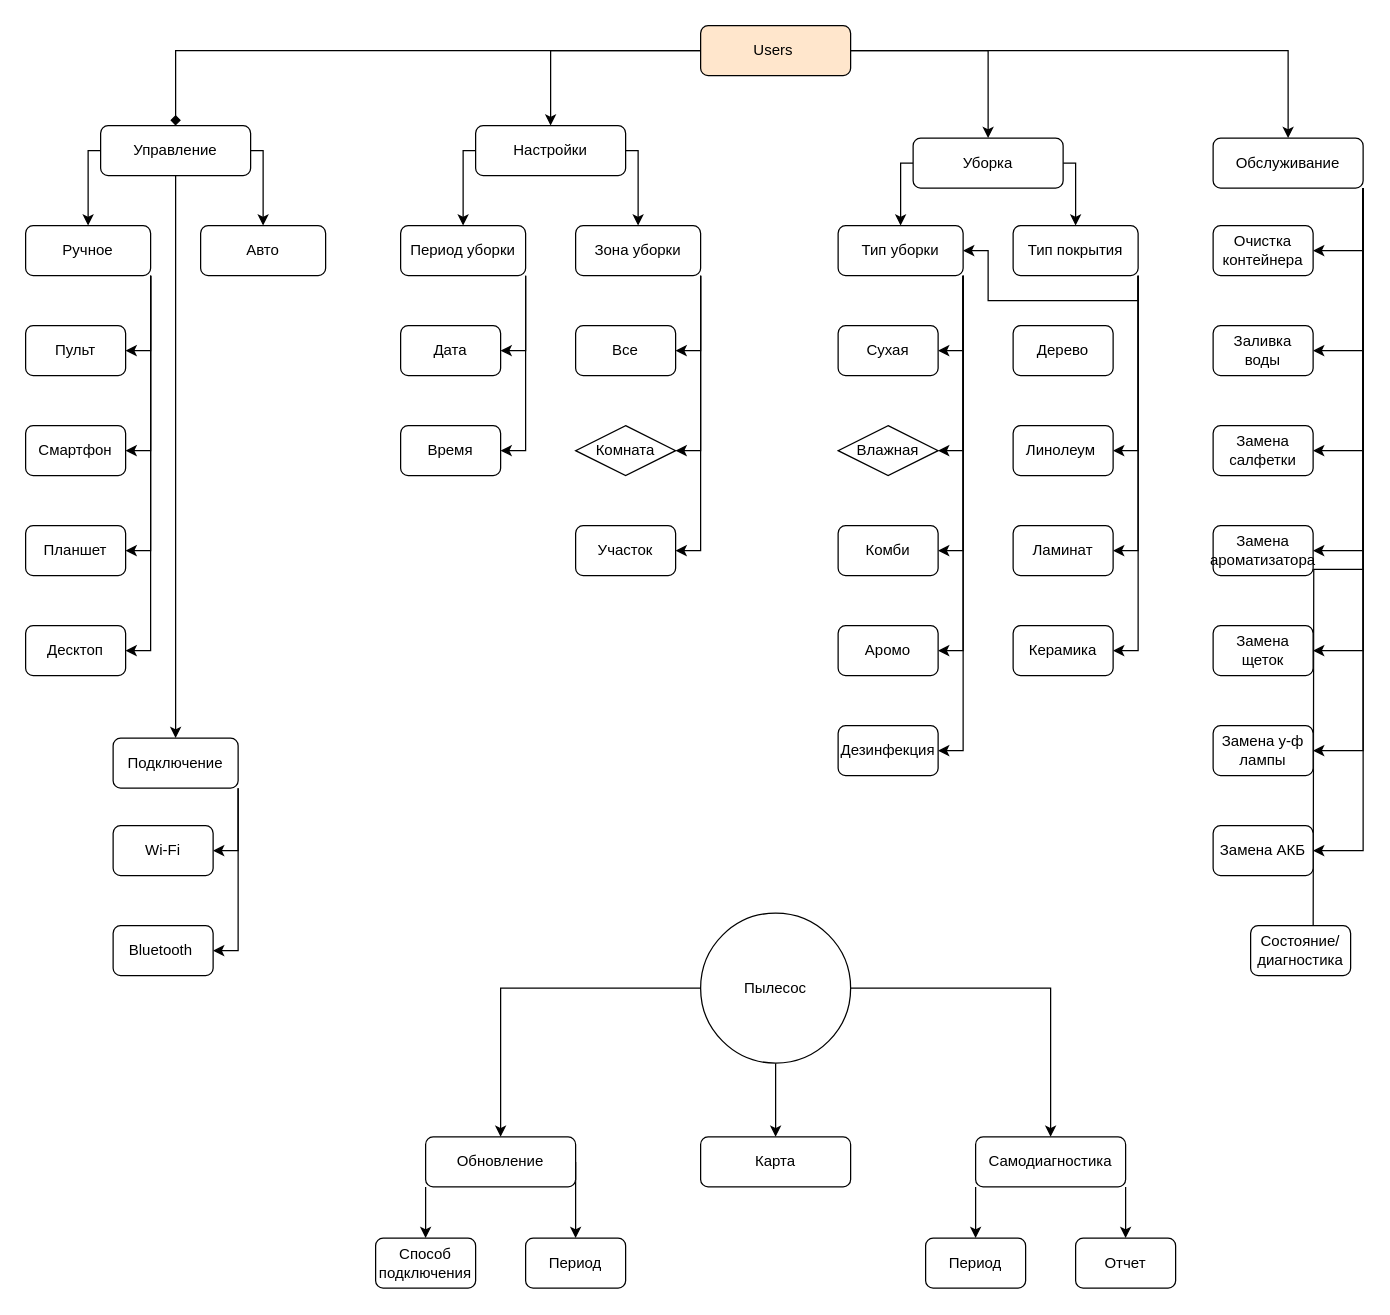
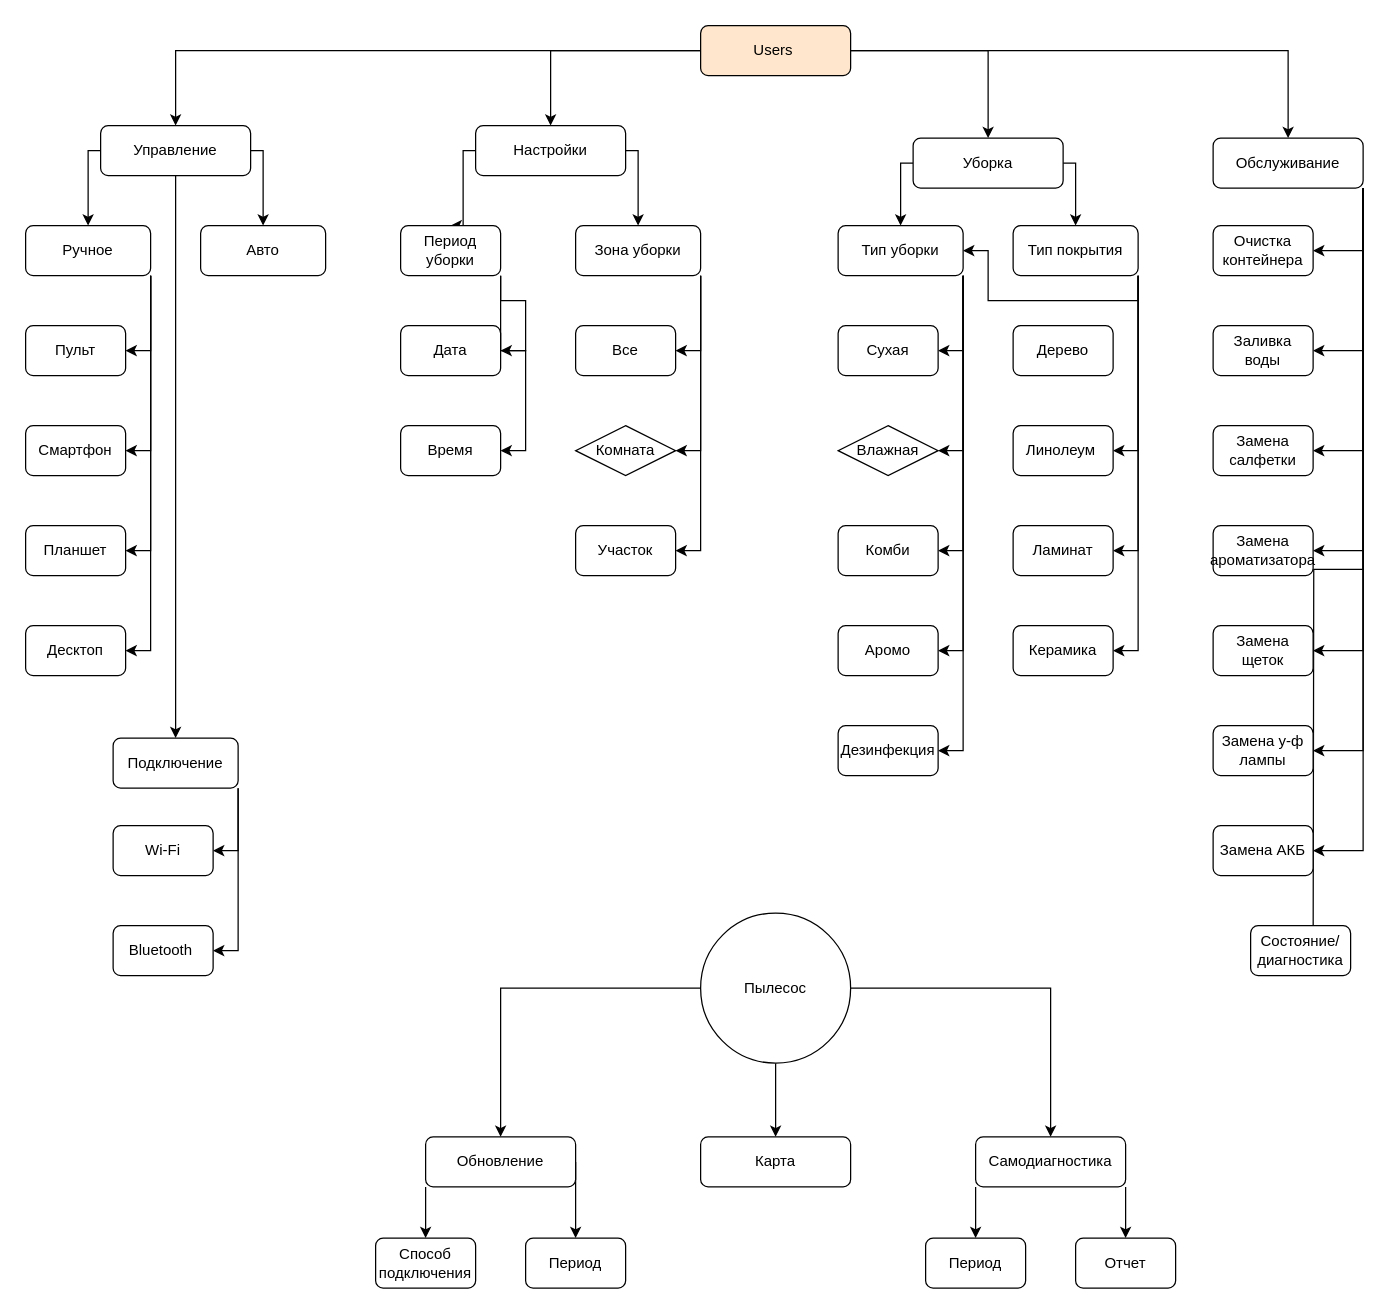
(176, 114) -> (176, 115)
(463, 251) -> (451, 251)
